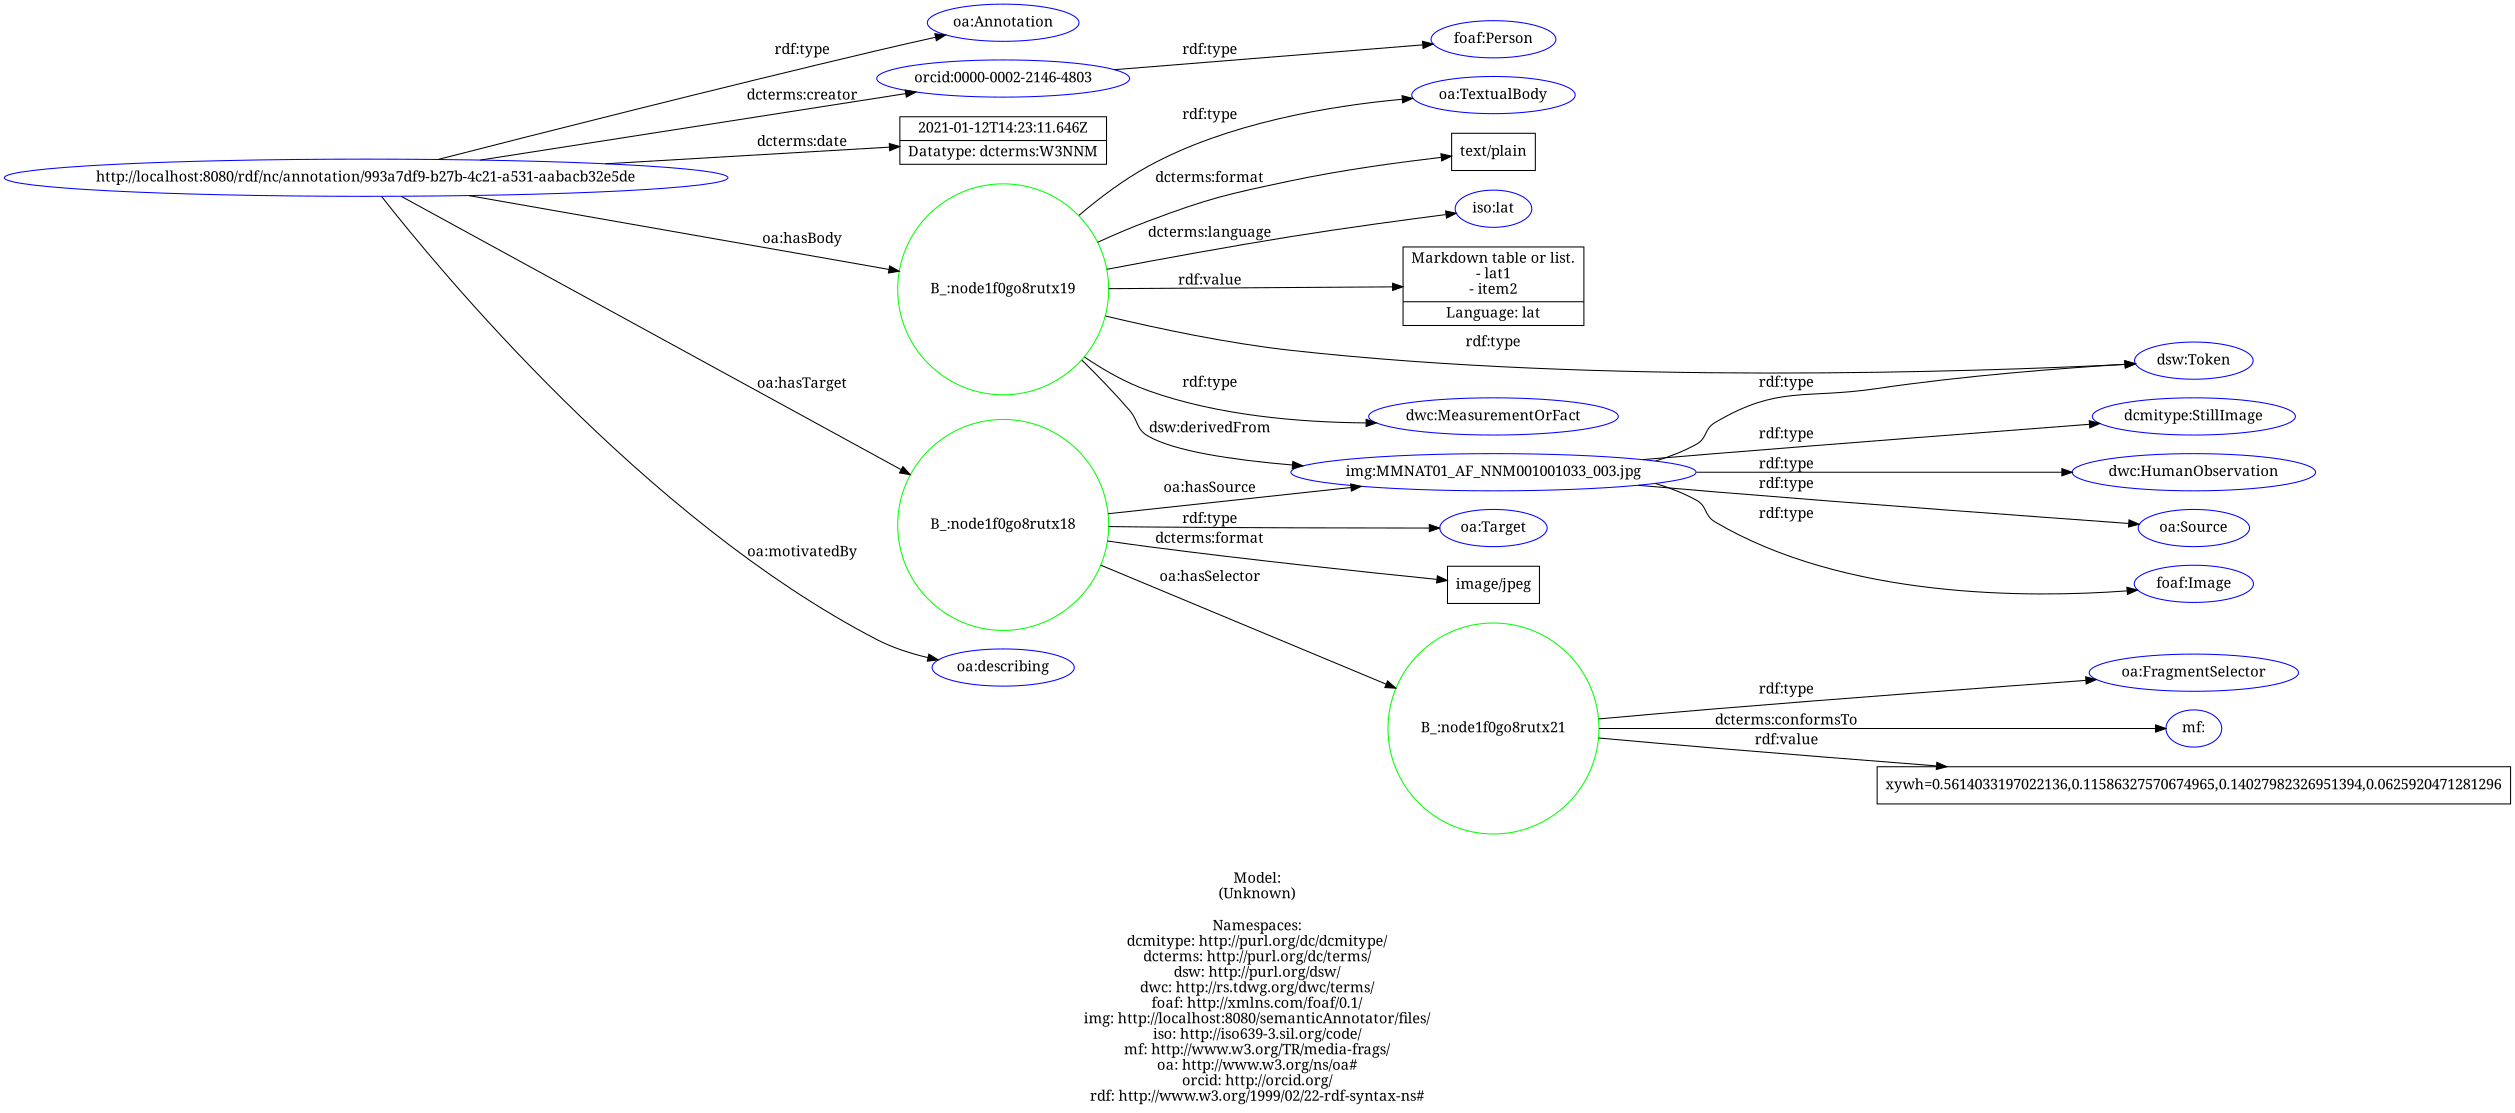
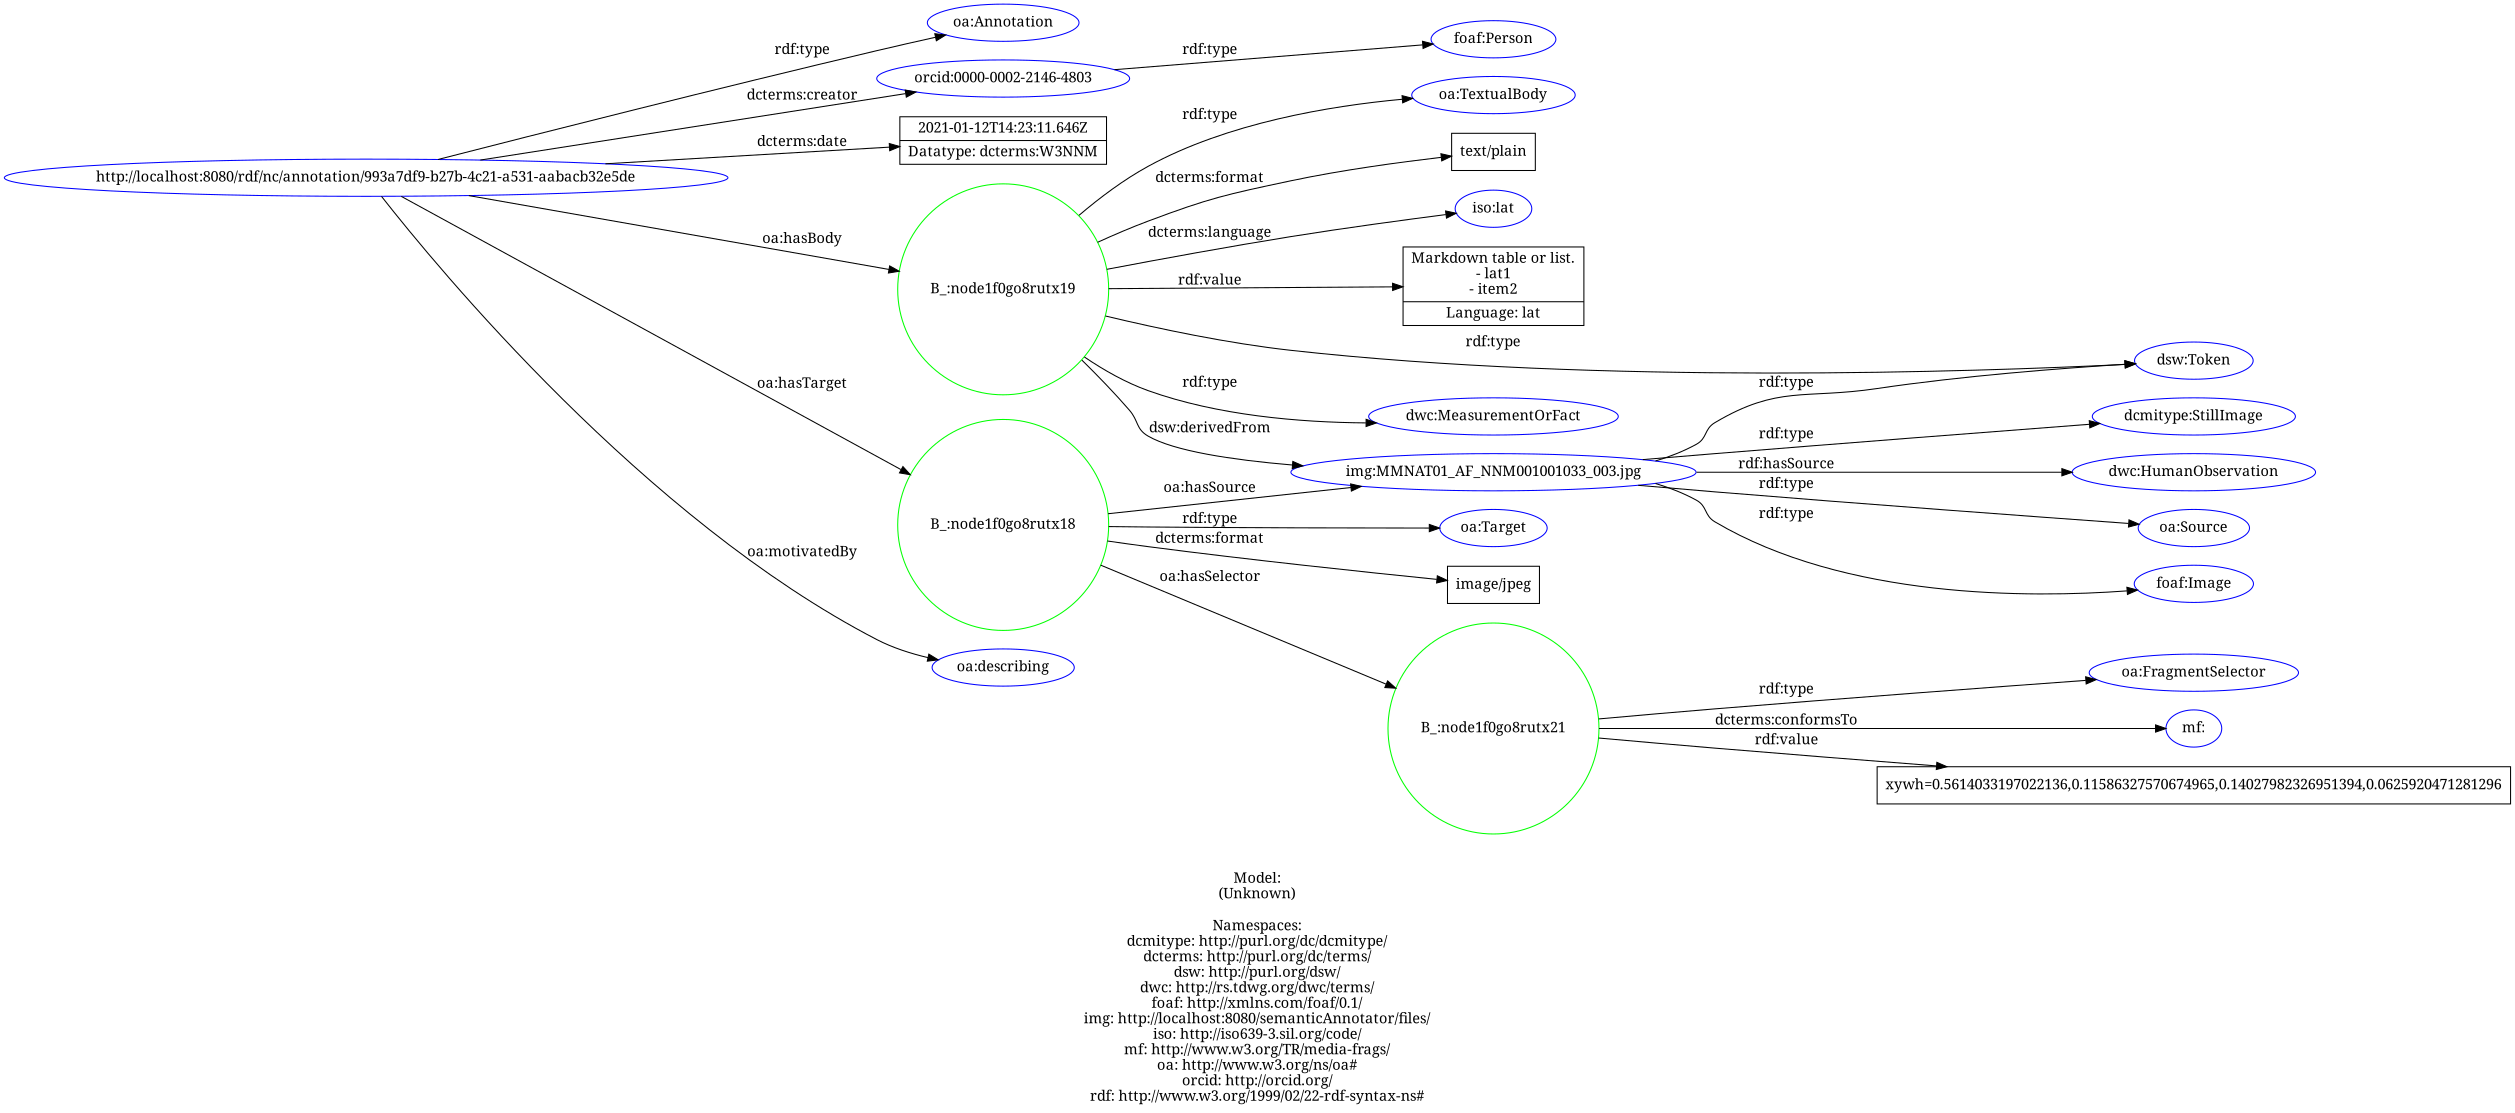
(1787, 464) -> (1787, 464)
